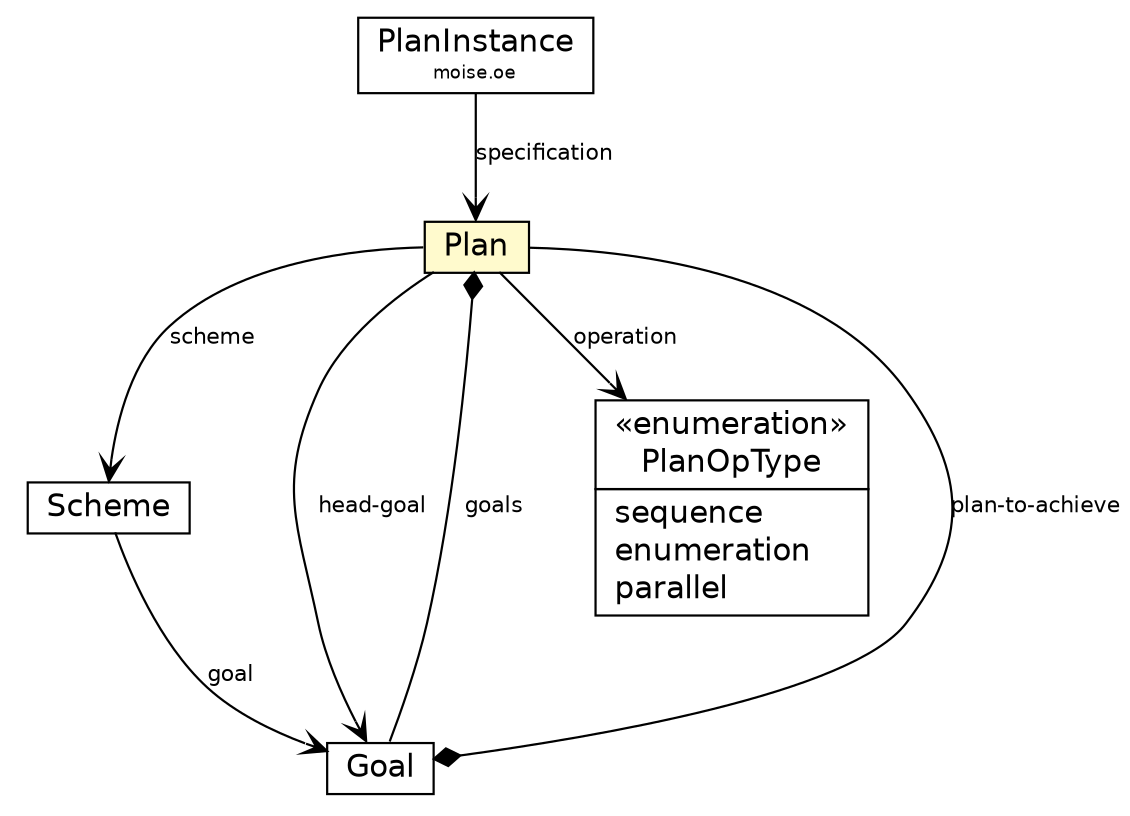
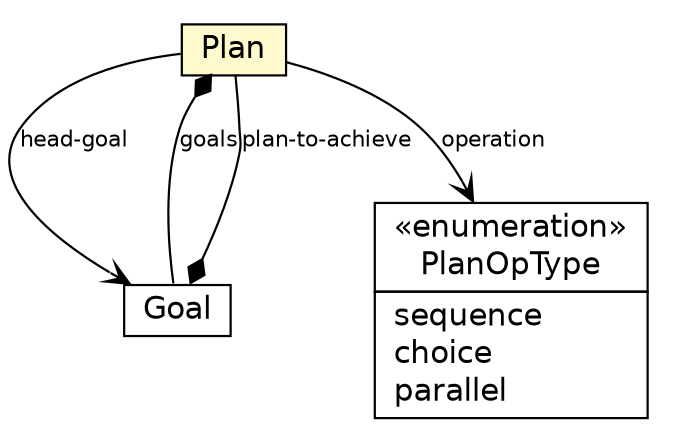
(476, 55) -> none
(108, 507) -> none
(713, 551) -> (444, 354)
